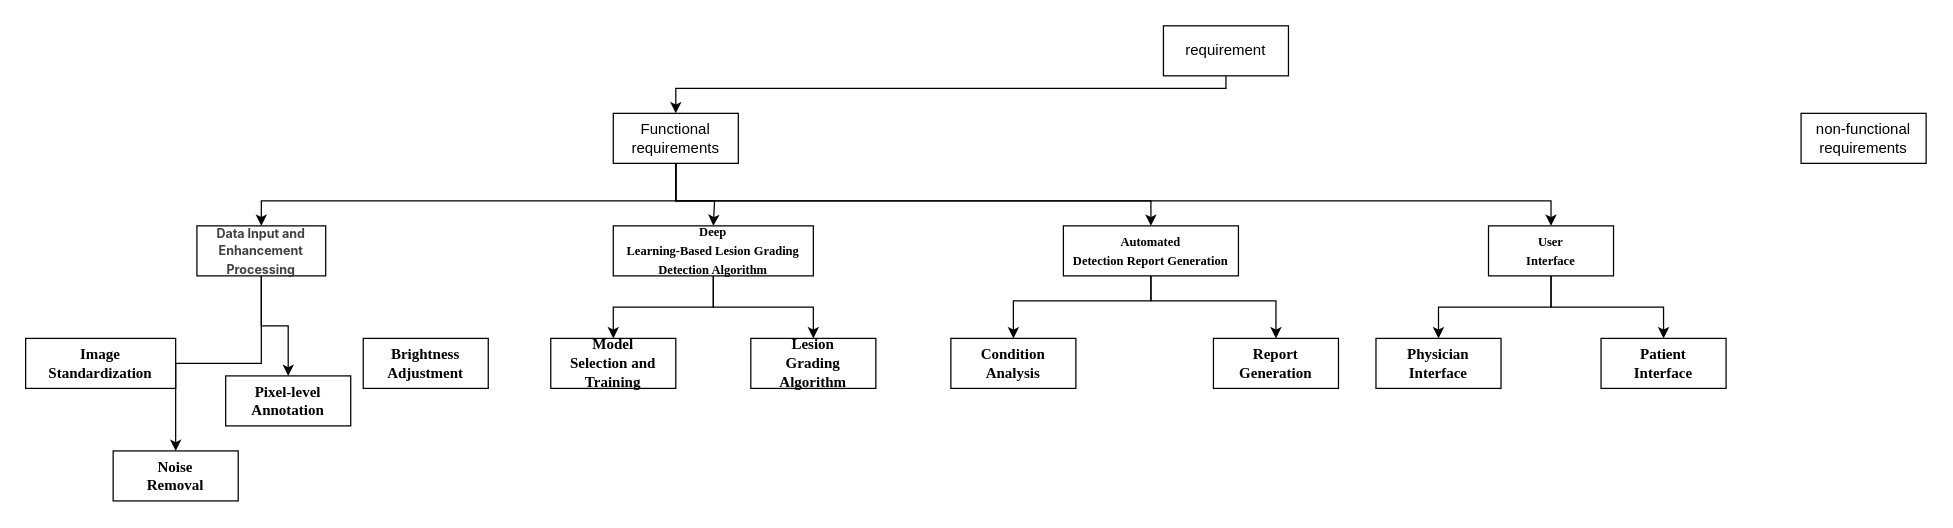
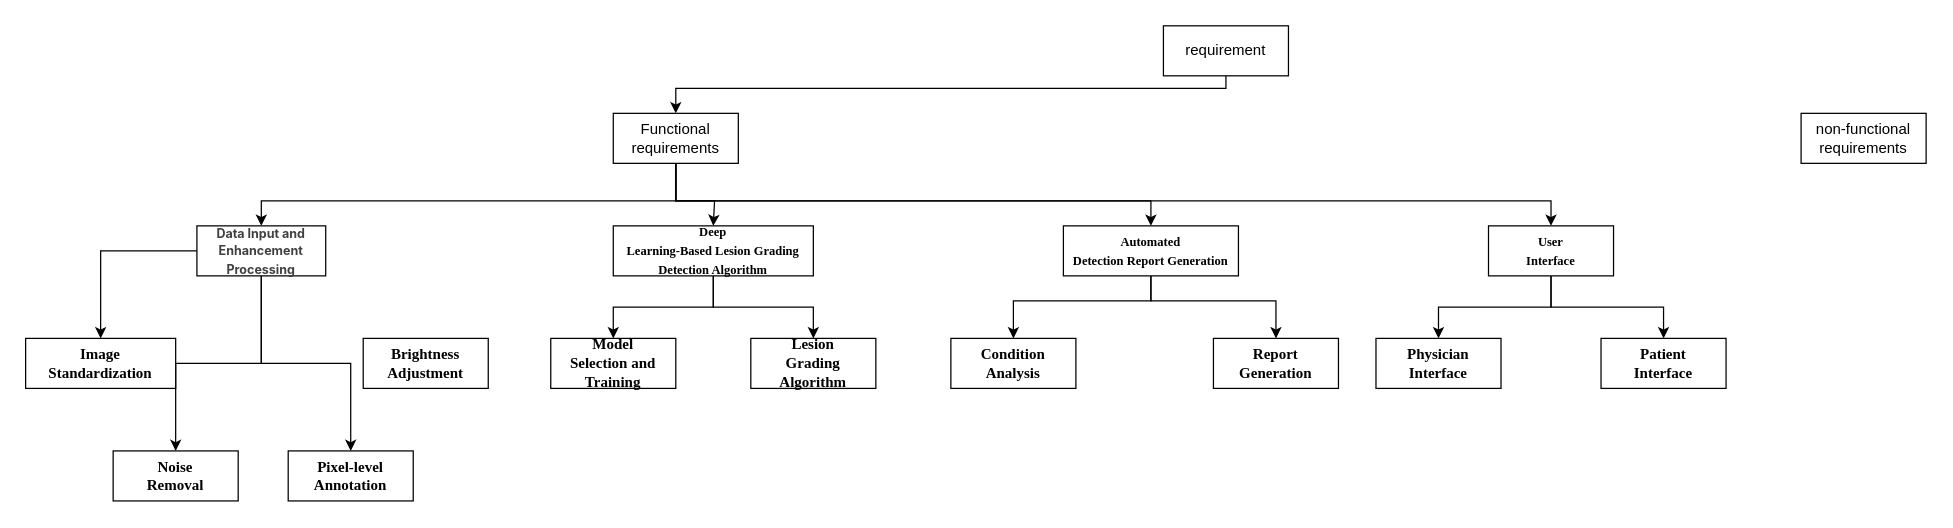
none -> (110, 251)
(288, 401) -> (351, 476)
